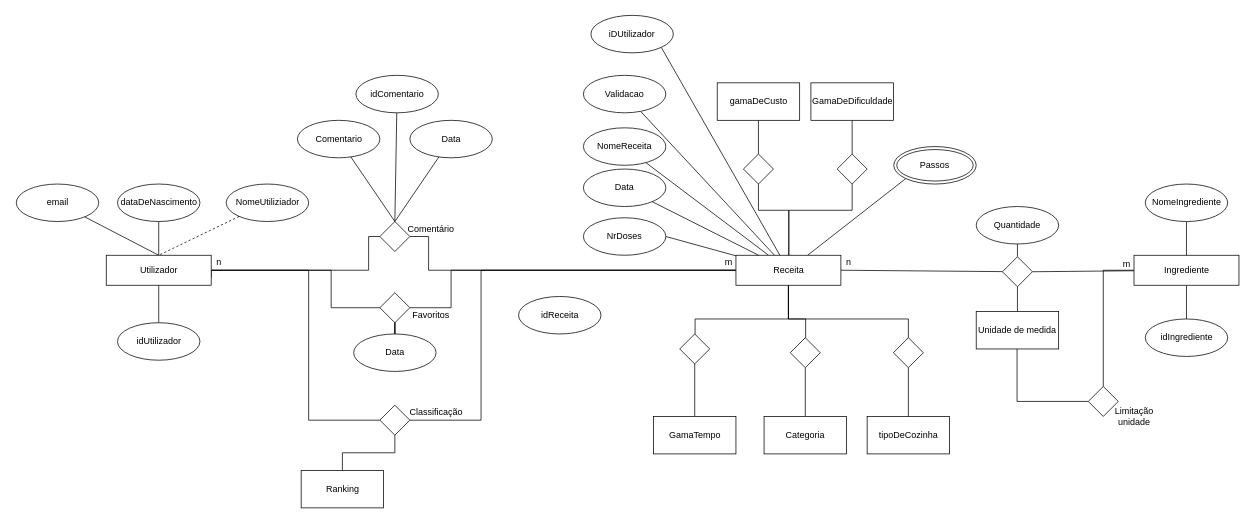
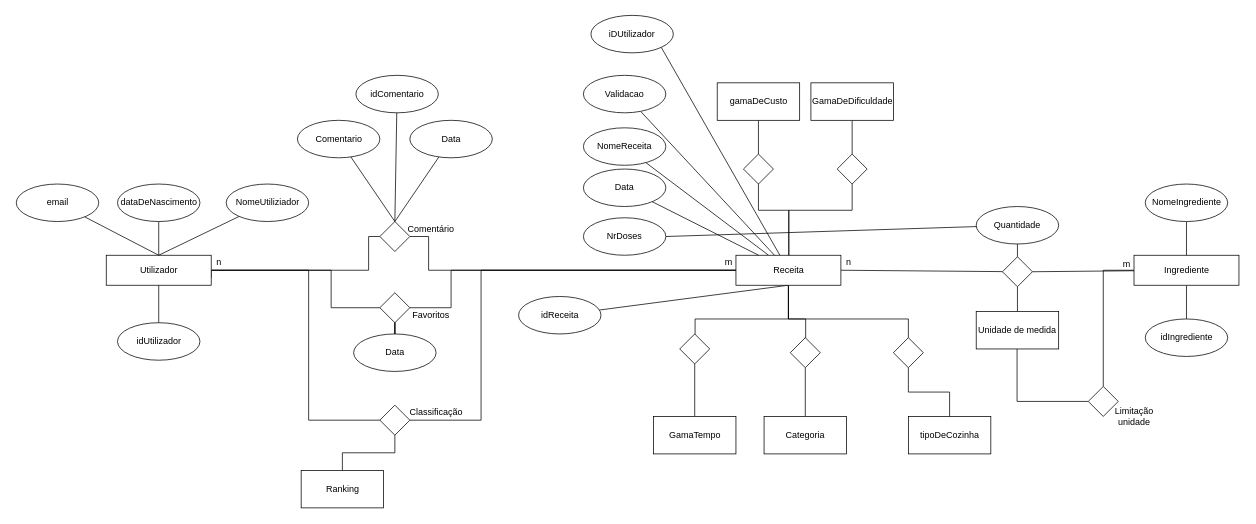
(935, 165) -> none
(857, 217) -> none
(199, 236) -> (199, 236)
(701, 246) -> (821, 232)
none -> (692, 298)
(908, 435) -> (950, 435)
